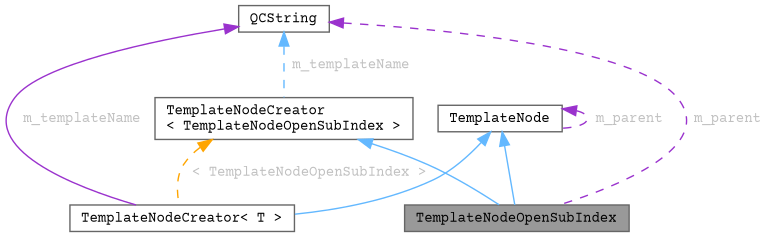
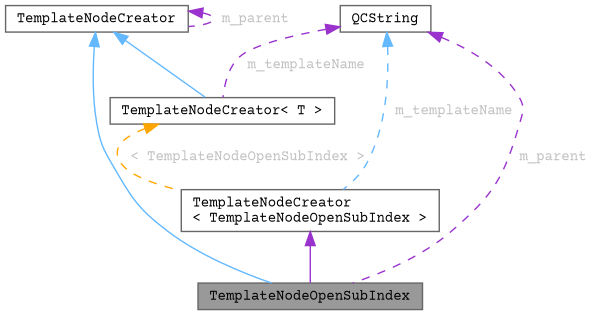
(28, 85) -> (260, 46)
(500, 119) -> (97, 19)
(435, 168) -> (310, 264)
(180, 173) -> (127, 169)
